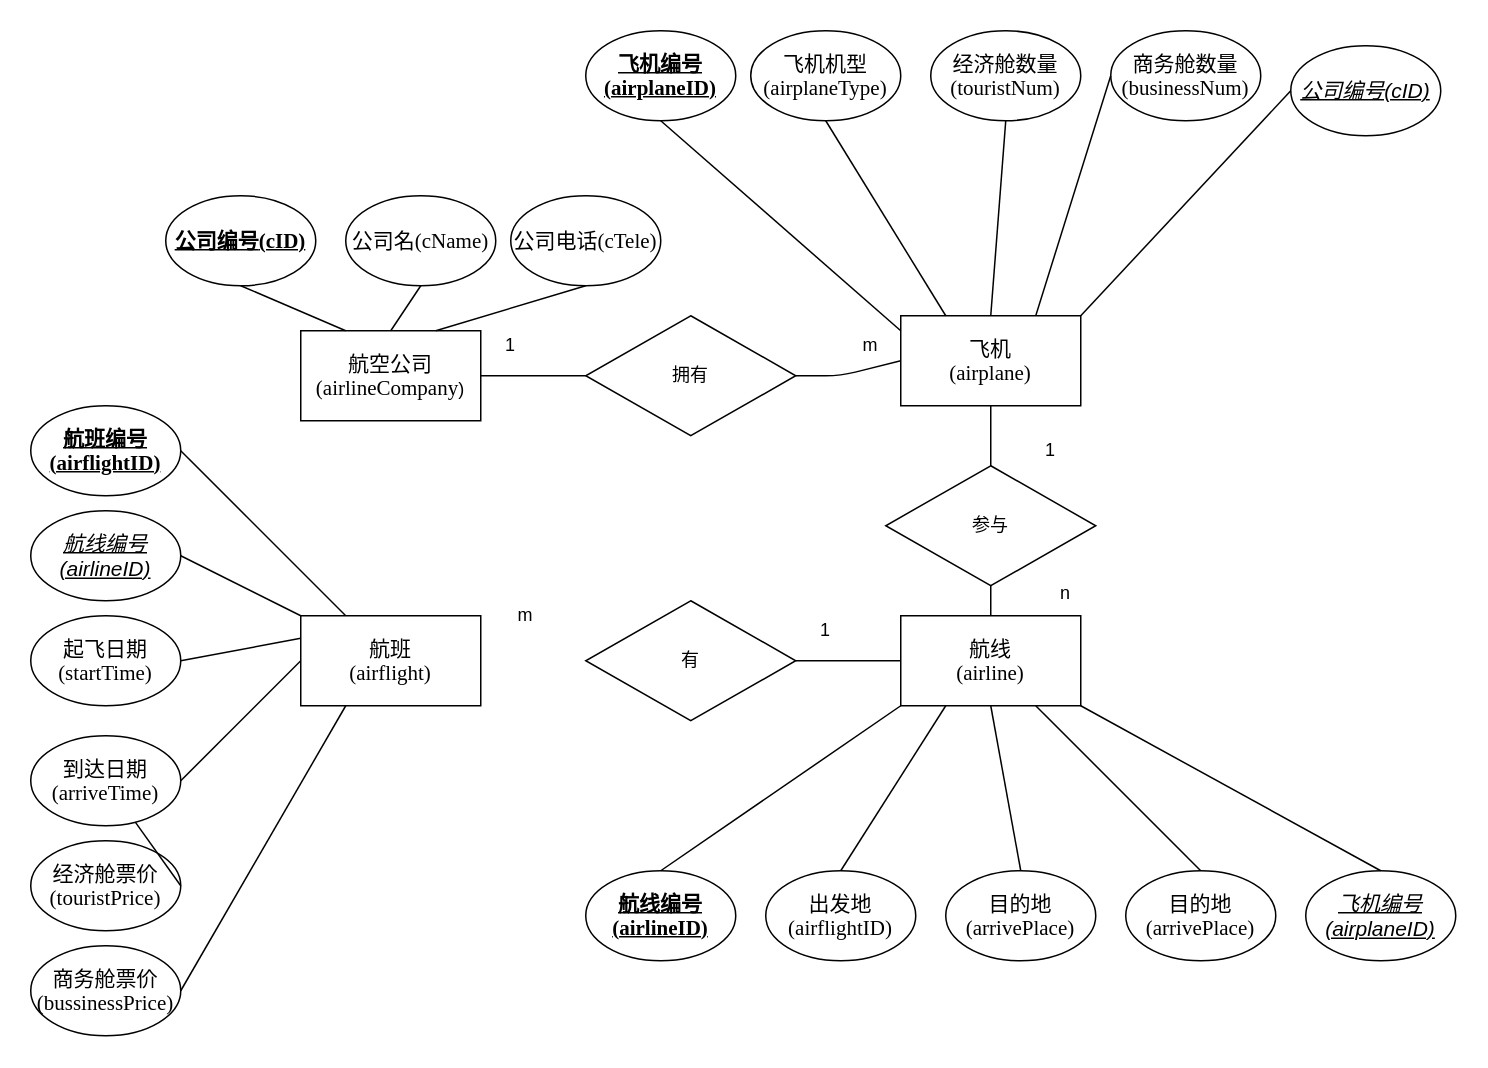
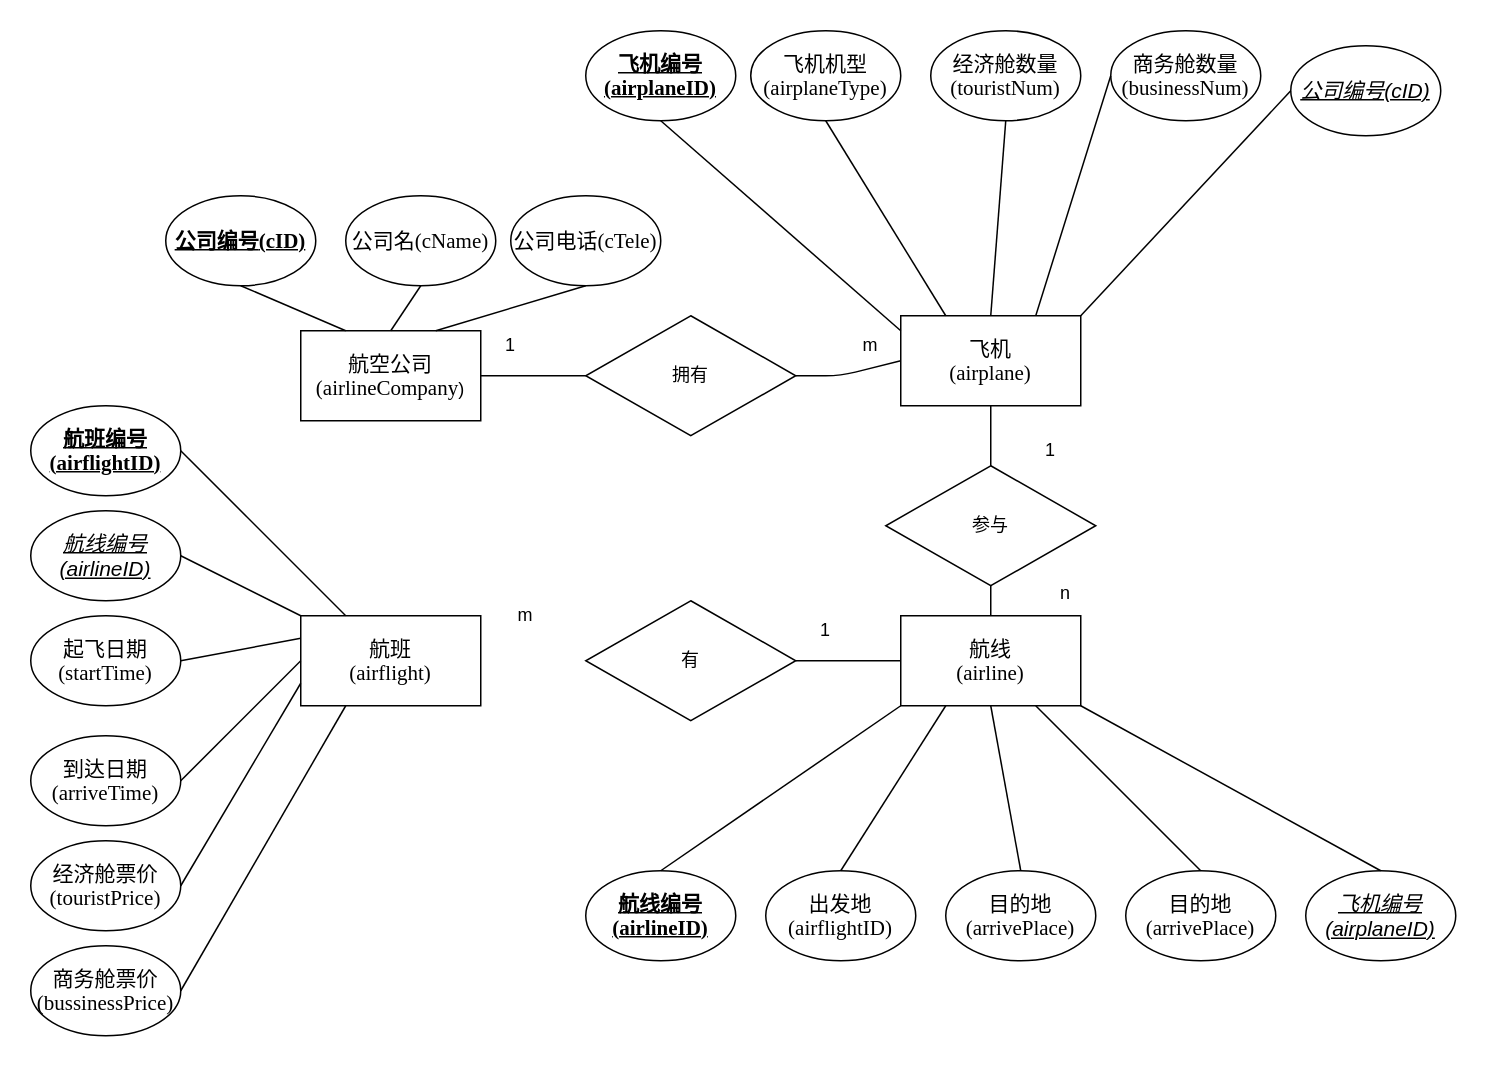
(158, 854) -> (240, 785)
